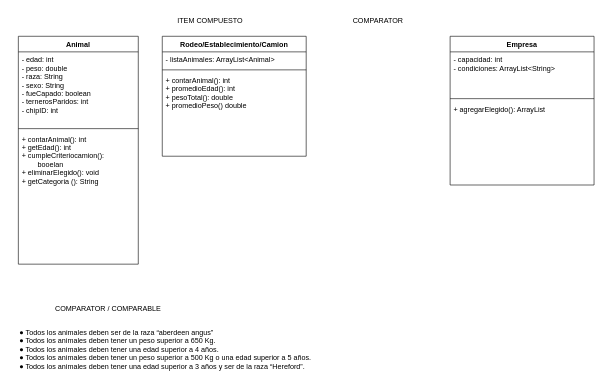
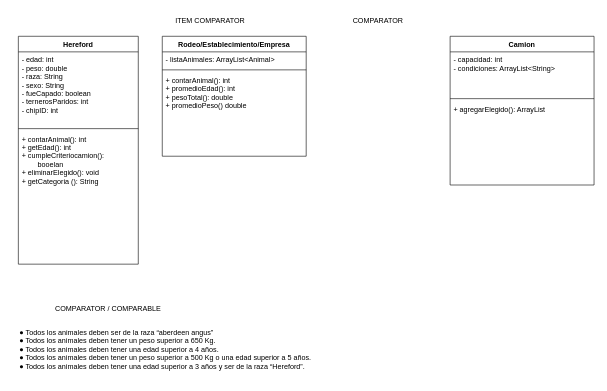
(210, 21) -> (210, 21)
(78, 44) -> (78, 44)
(234, 44) -> (234, 44)
(522, 44) -> (522, 44)
